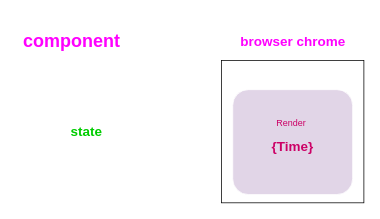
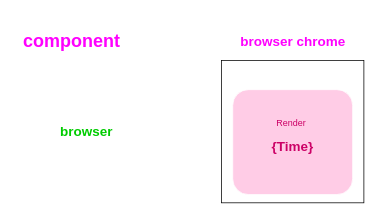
(87, 132) -> (87, 132)
(293, 142) -> (293, 142)
